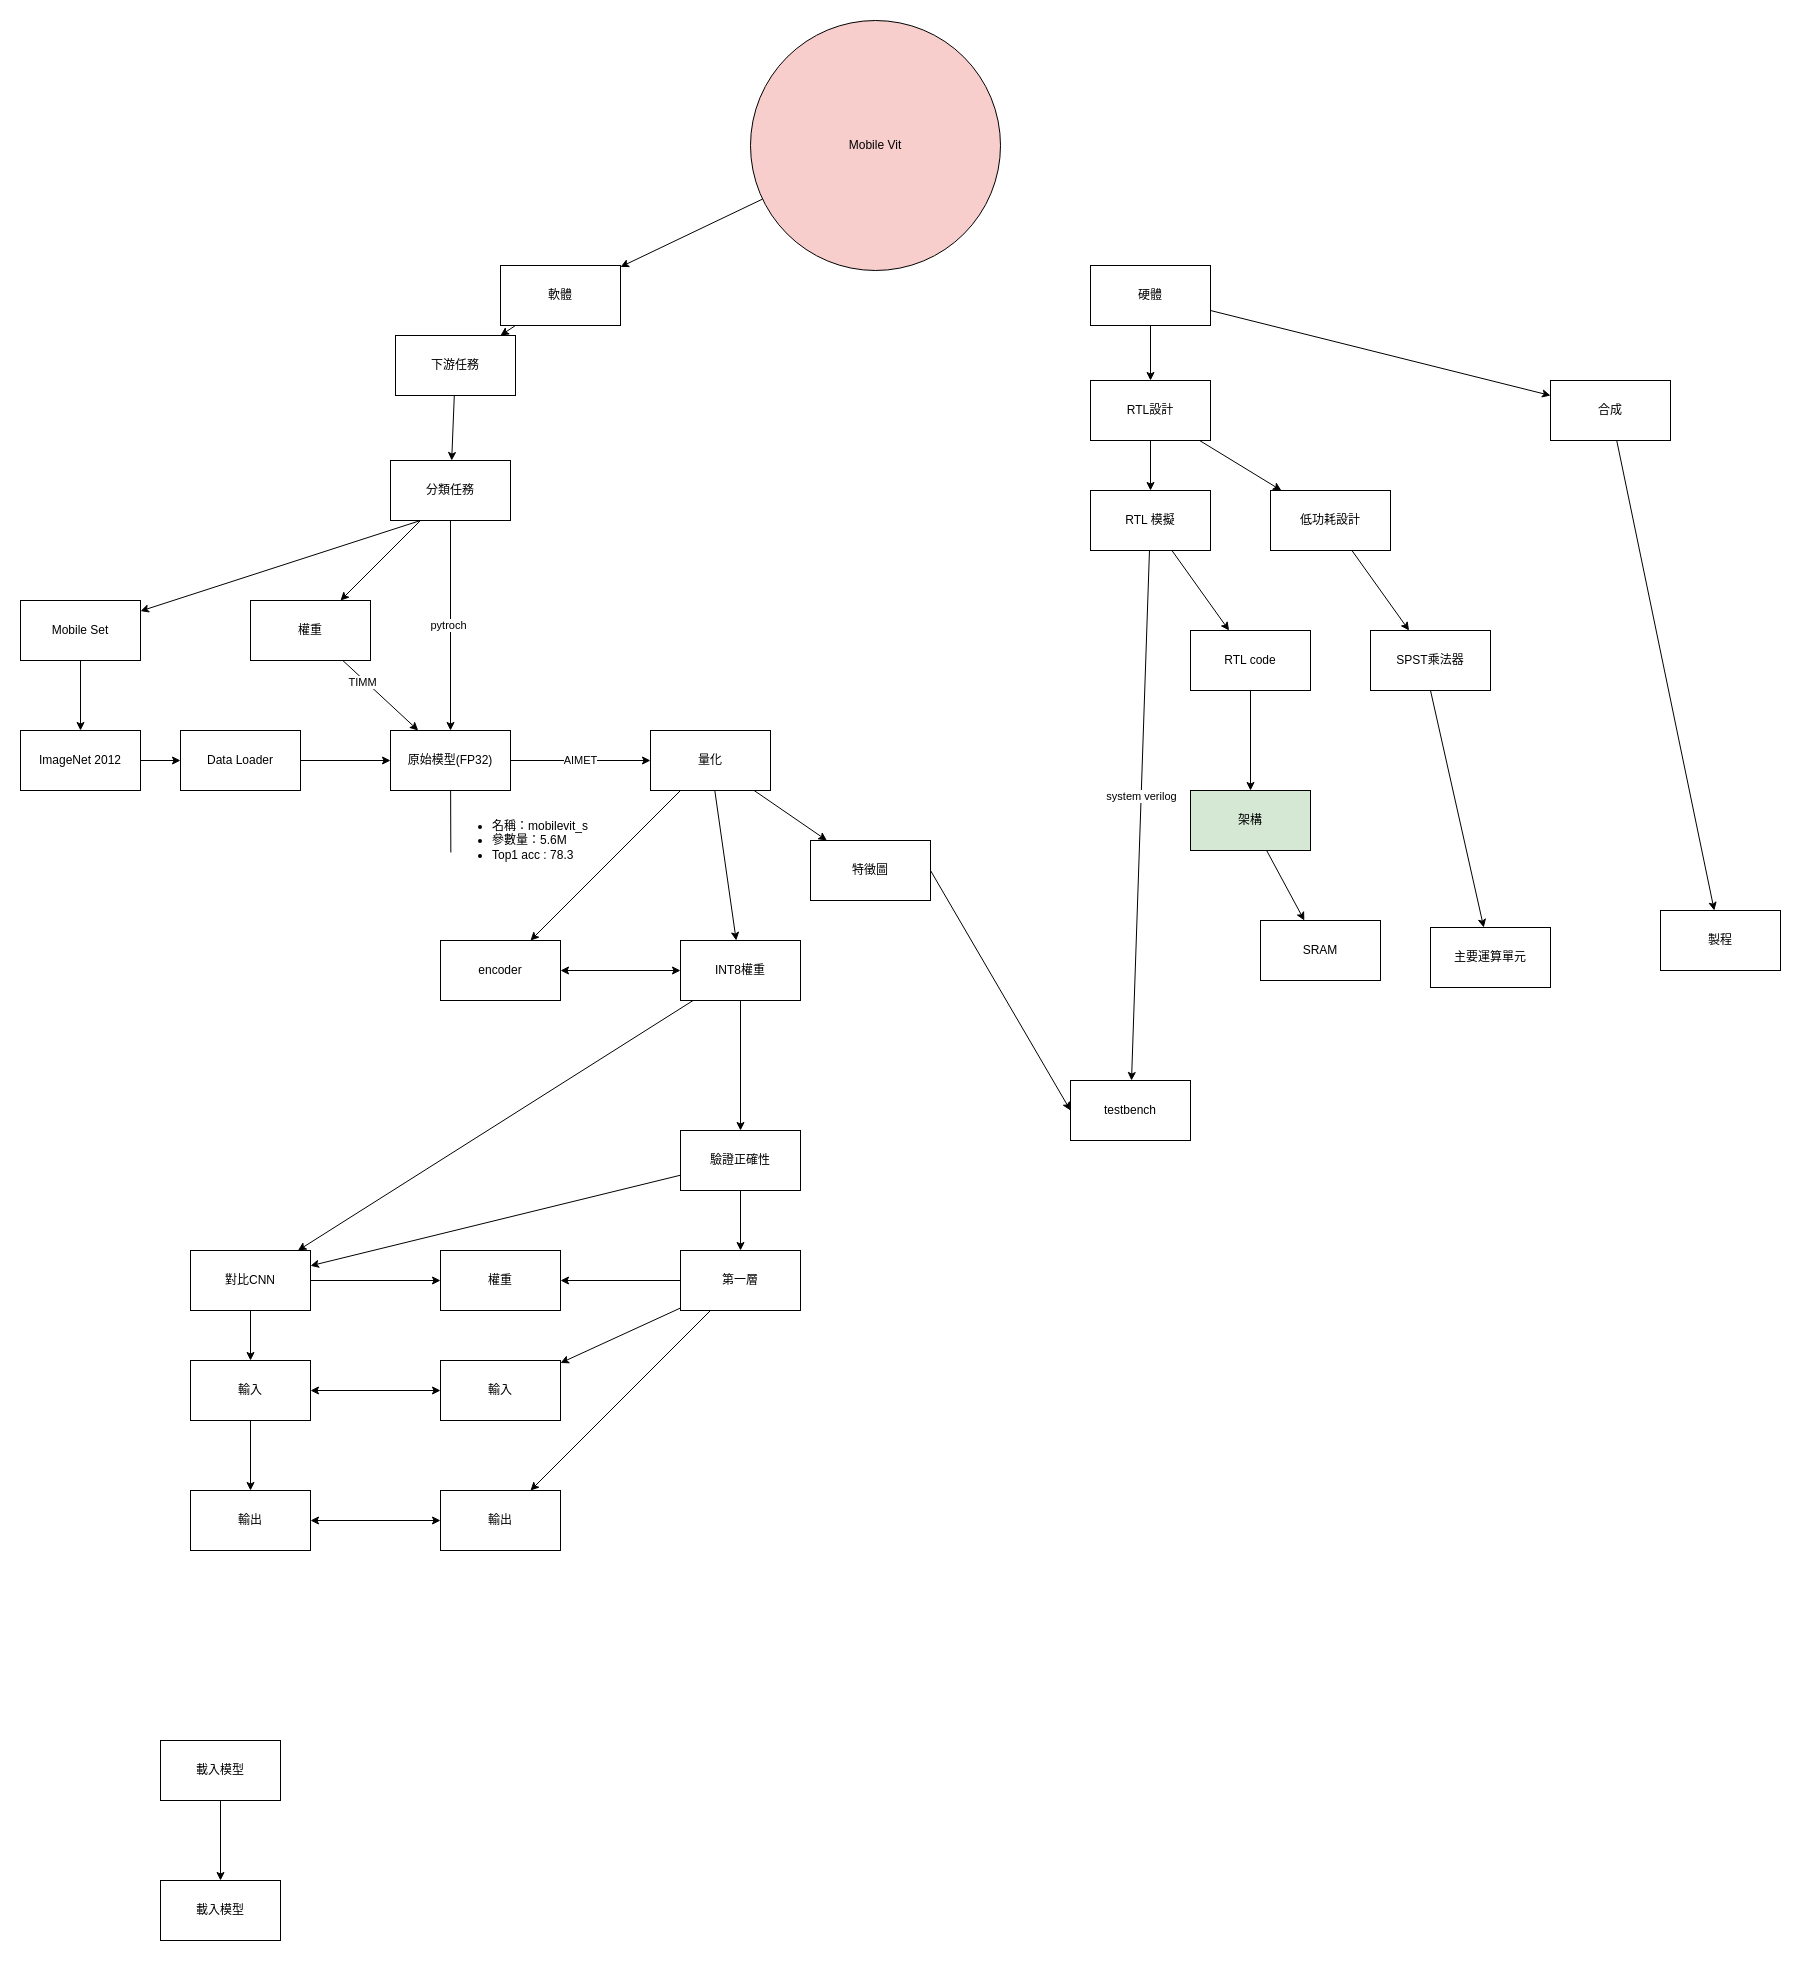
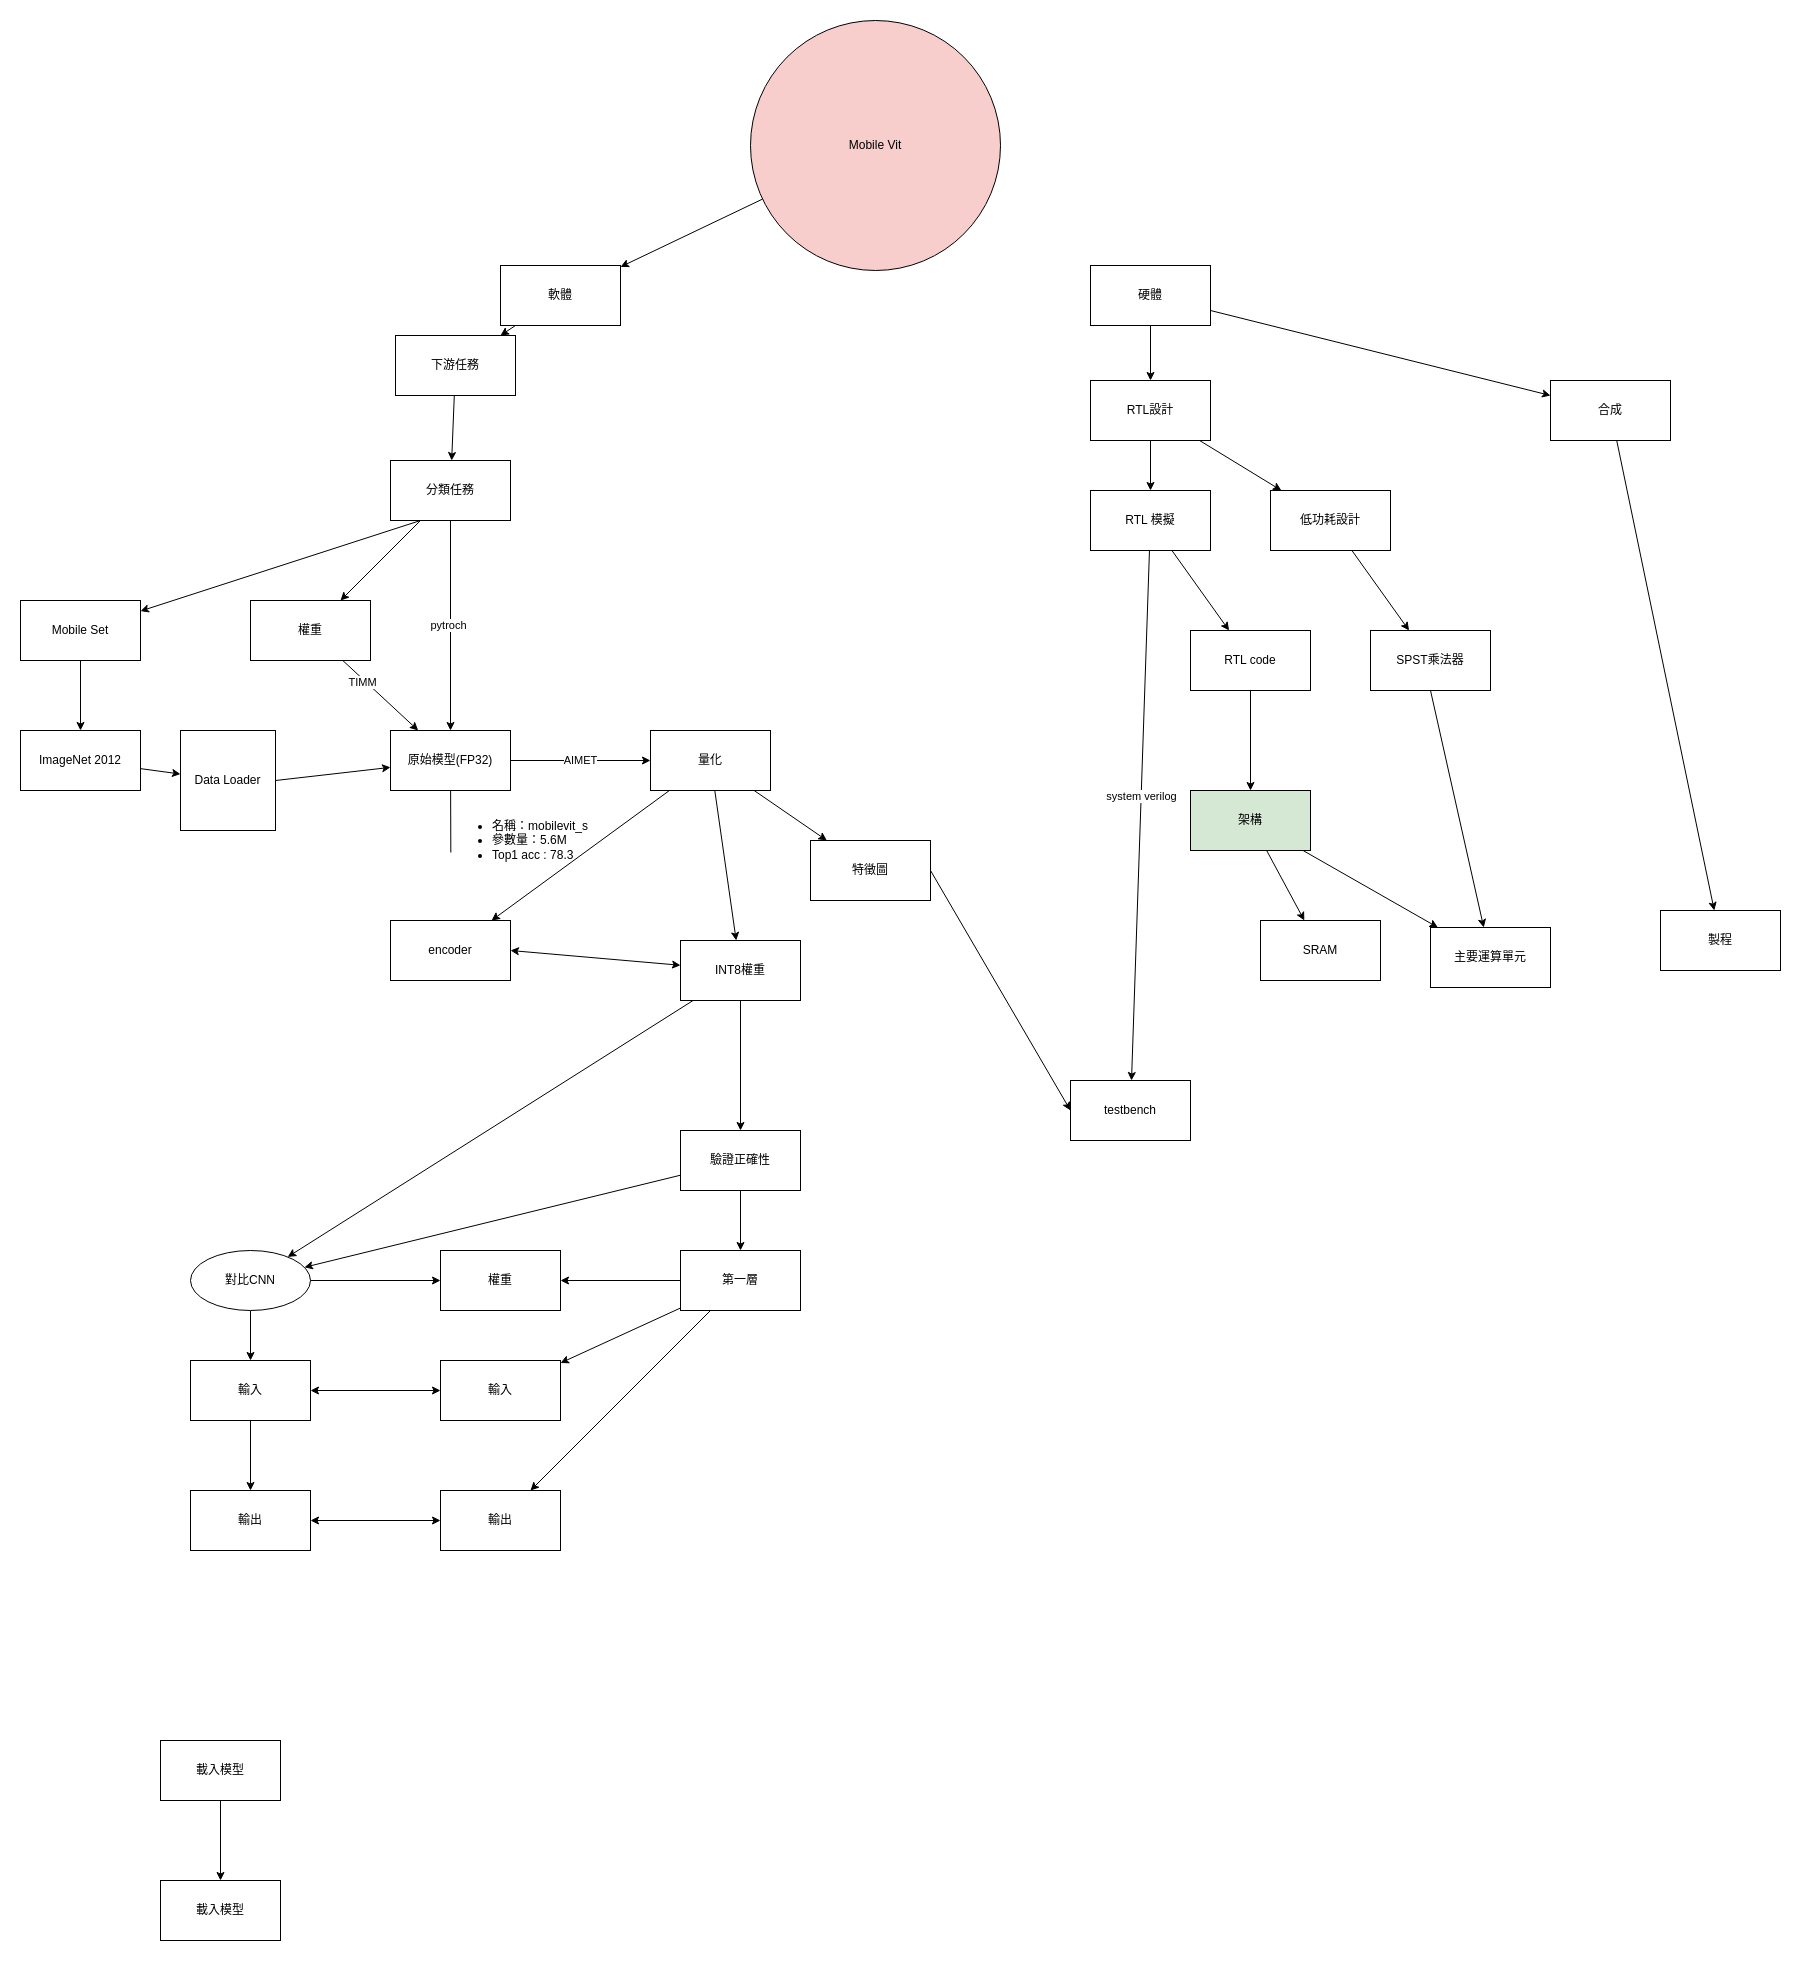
(241, 761) -> (228, 781)
none -> (1368, 887)
(501, 971) -> (451, 951)
(251, 1281) -> (251, 1281)
